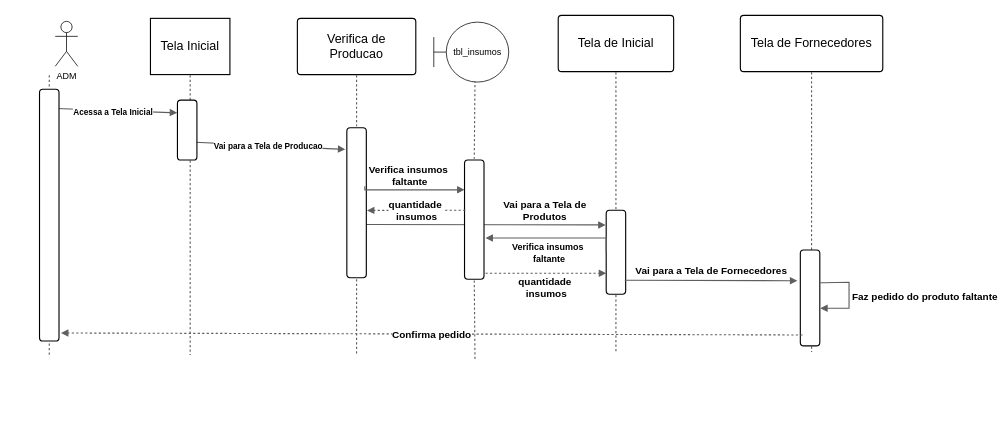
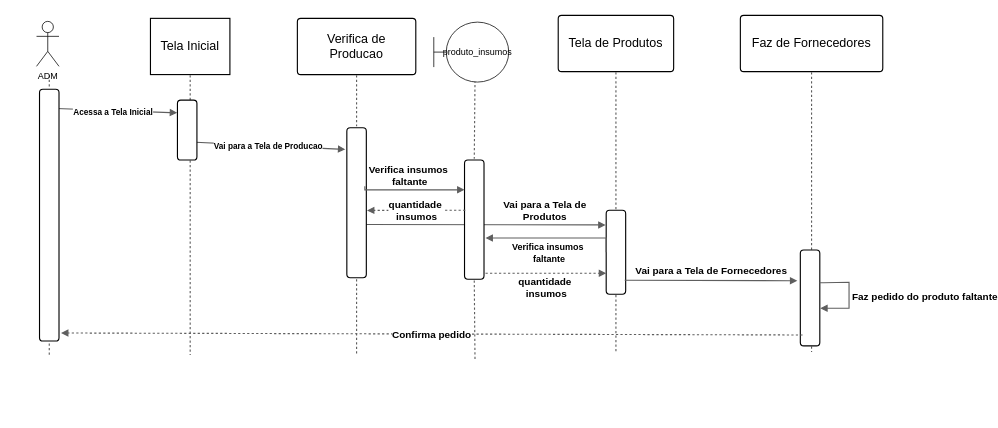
(66, 44) -> (48, 44)
(616, 44) -> (616, 44)
(812, 44) -> (812, 44)
(478, 52) -> (478, 52)
